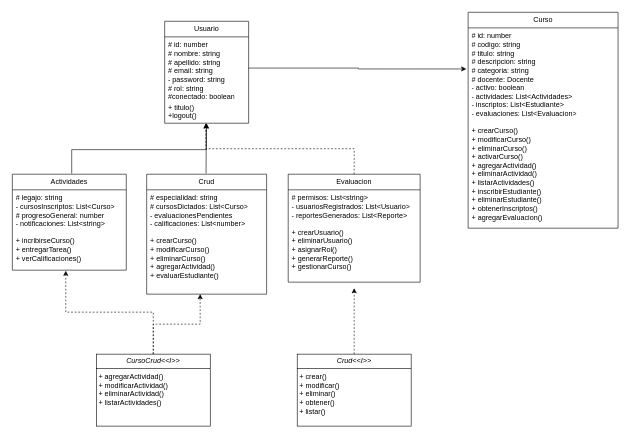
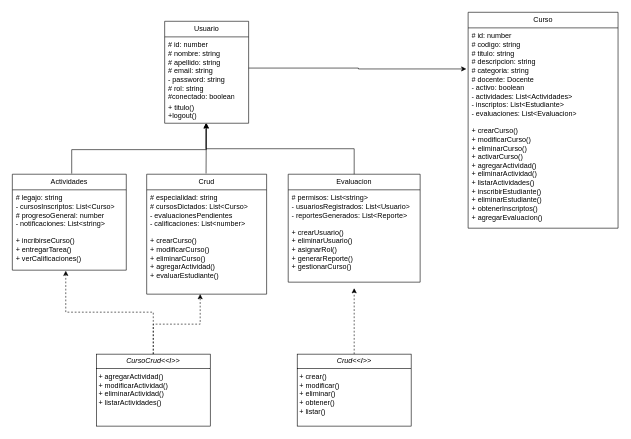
(293, 149) -> (293, 149)
